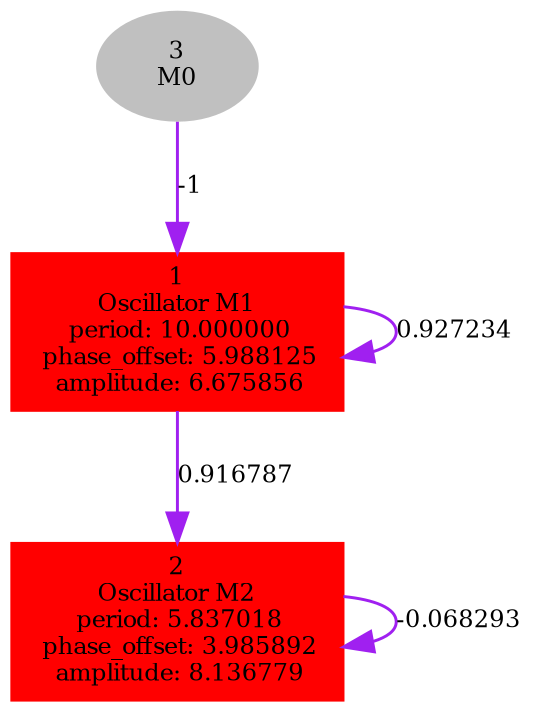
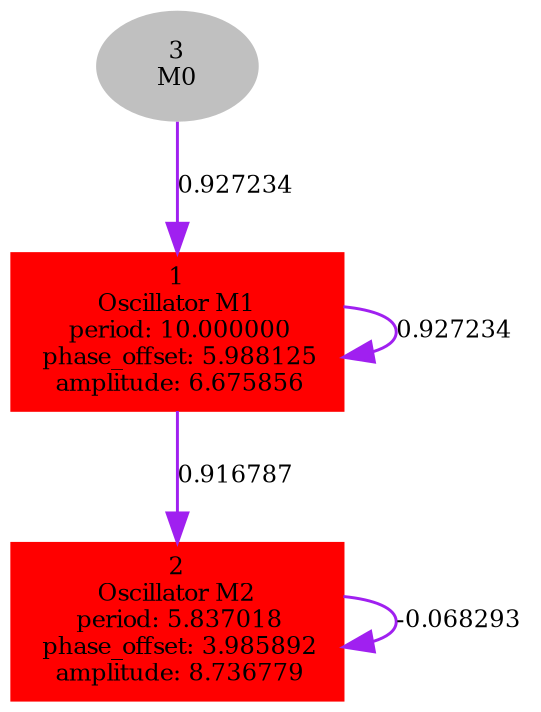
(194, 187) -> (240, 187)
(177, 674) -> (177, 674)
